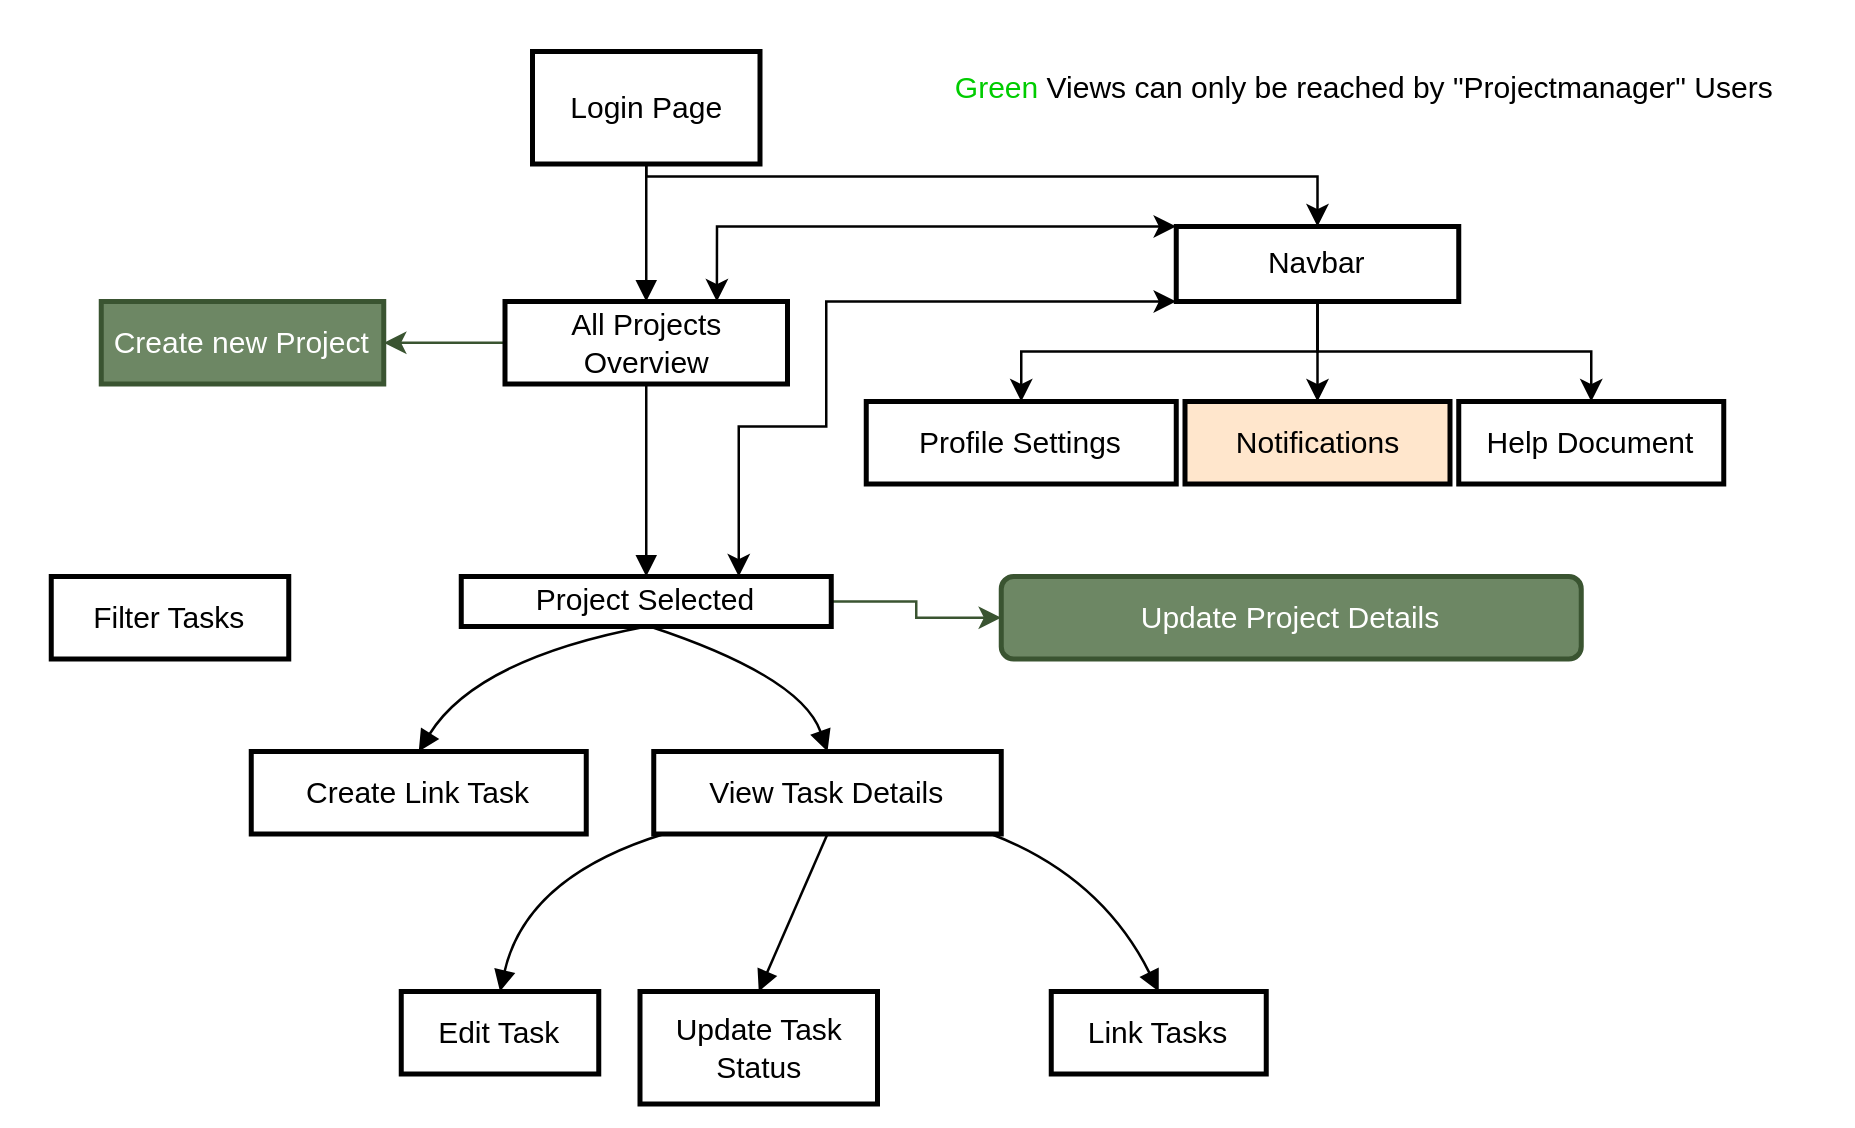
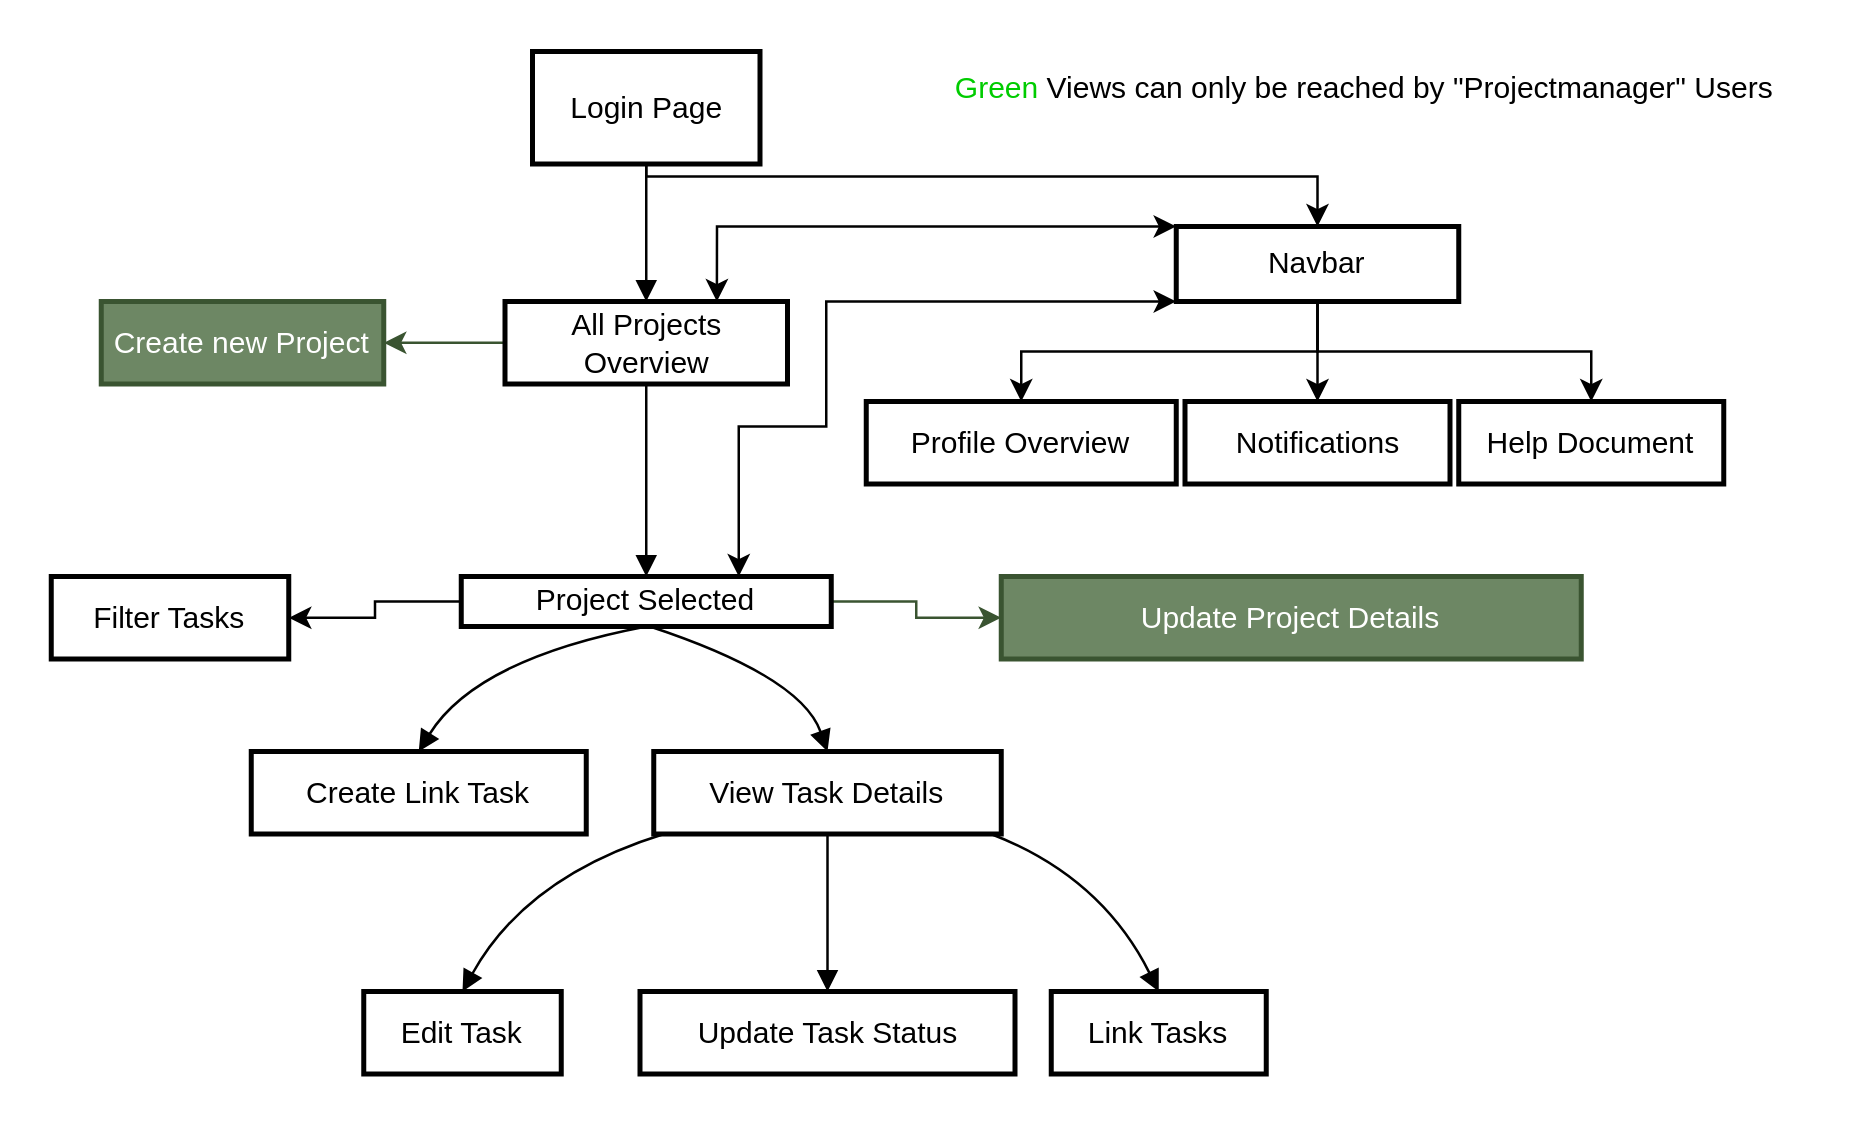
(1318, 443) -> (1318, 443)
(1021, 444) -> (1021, 444)
none -> (375, 601)
(1291, 618) -> (1291, 618)
(500, 1033) -> (463, 1033)
(759, 1048) -> (828, 1033)
